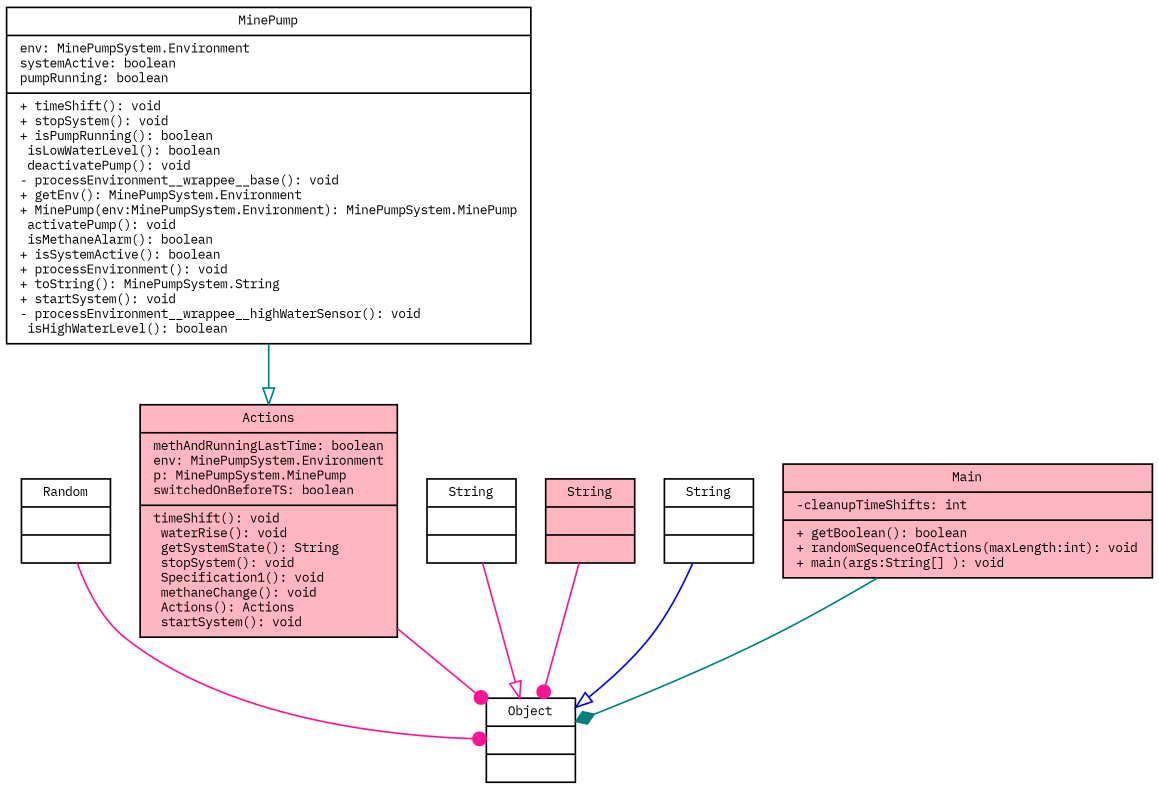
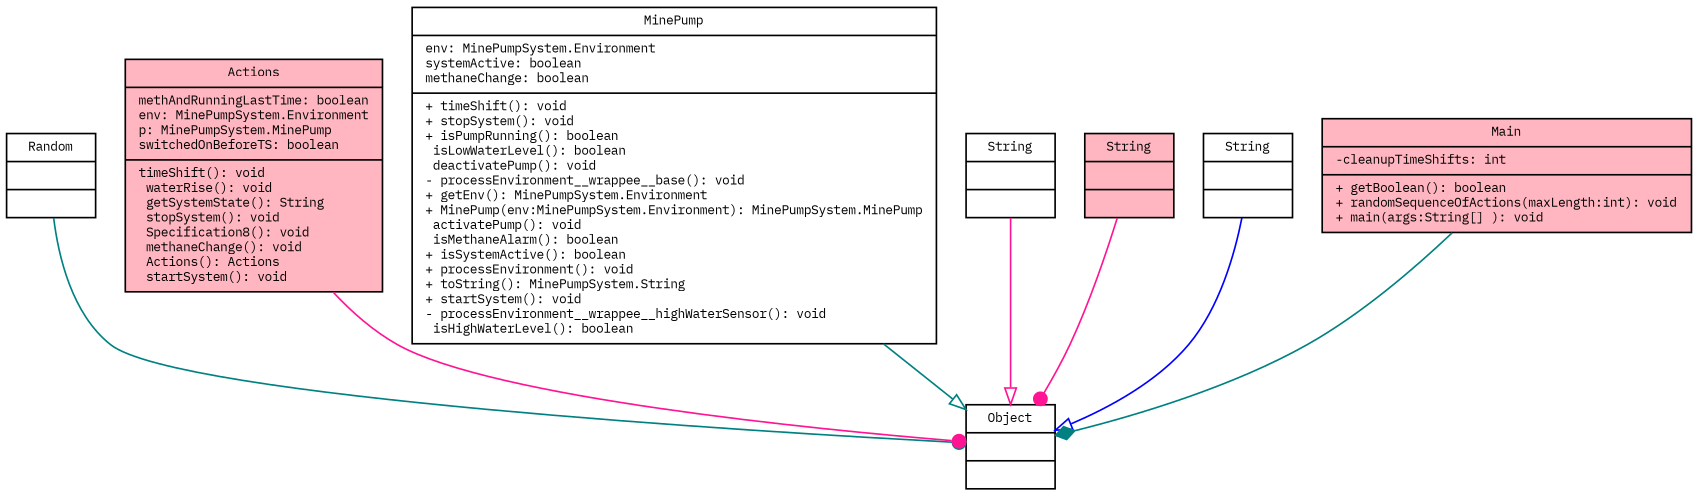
(95, 78) -> (508, 78)
(269, 366) -> (918, 371)
(239, 578) -> (224, 232)
(248, 701) -> (458, 406)
